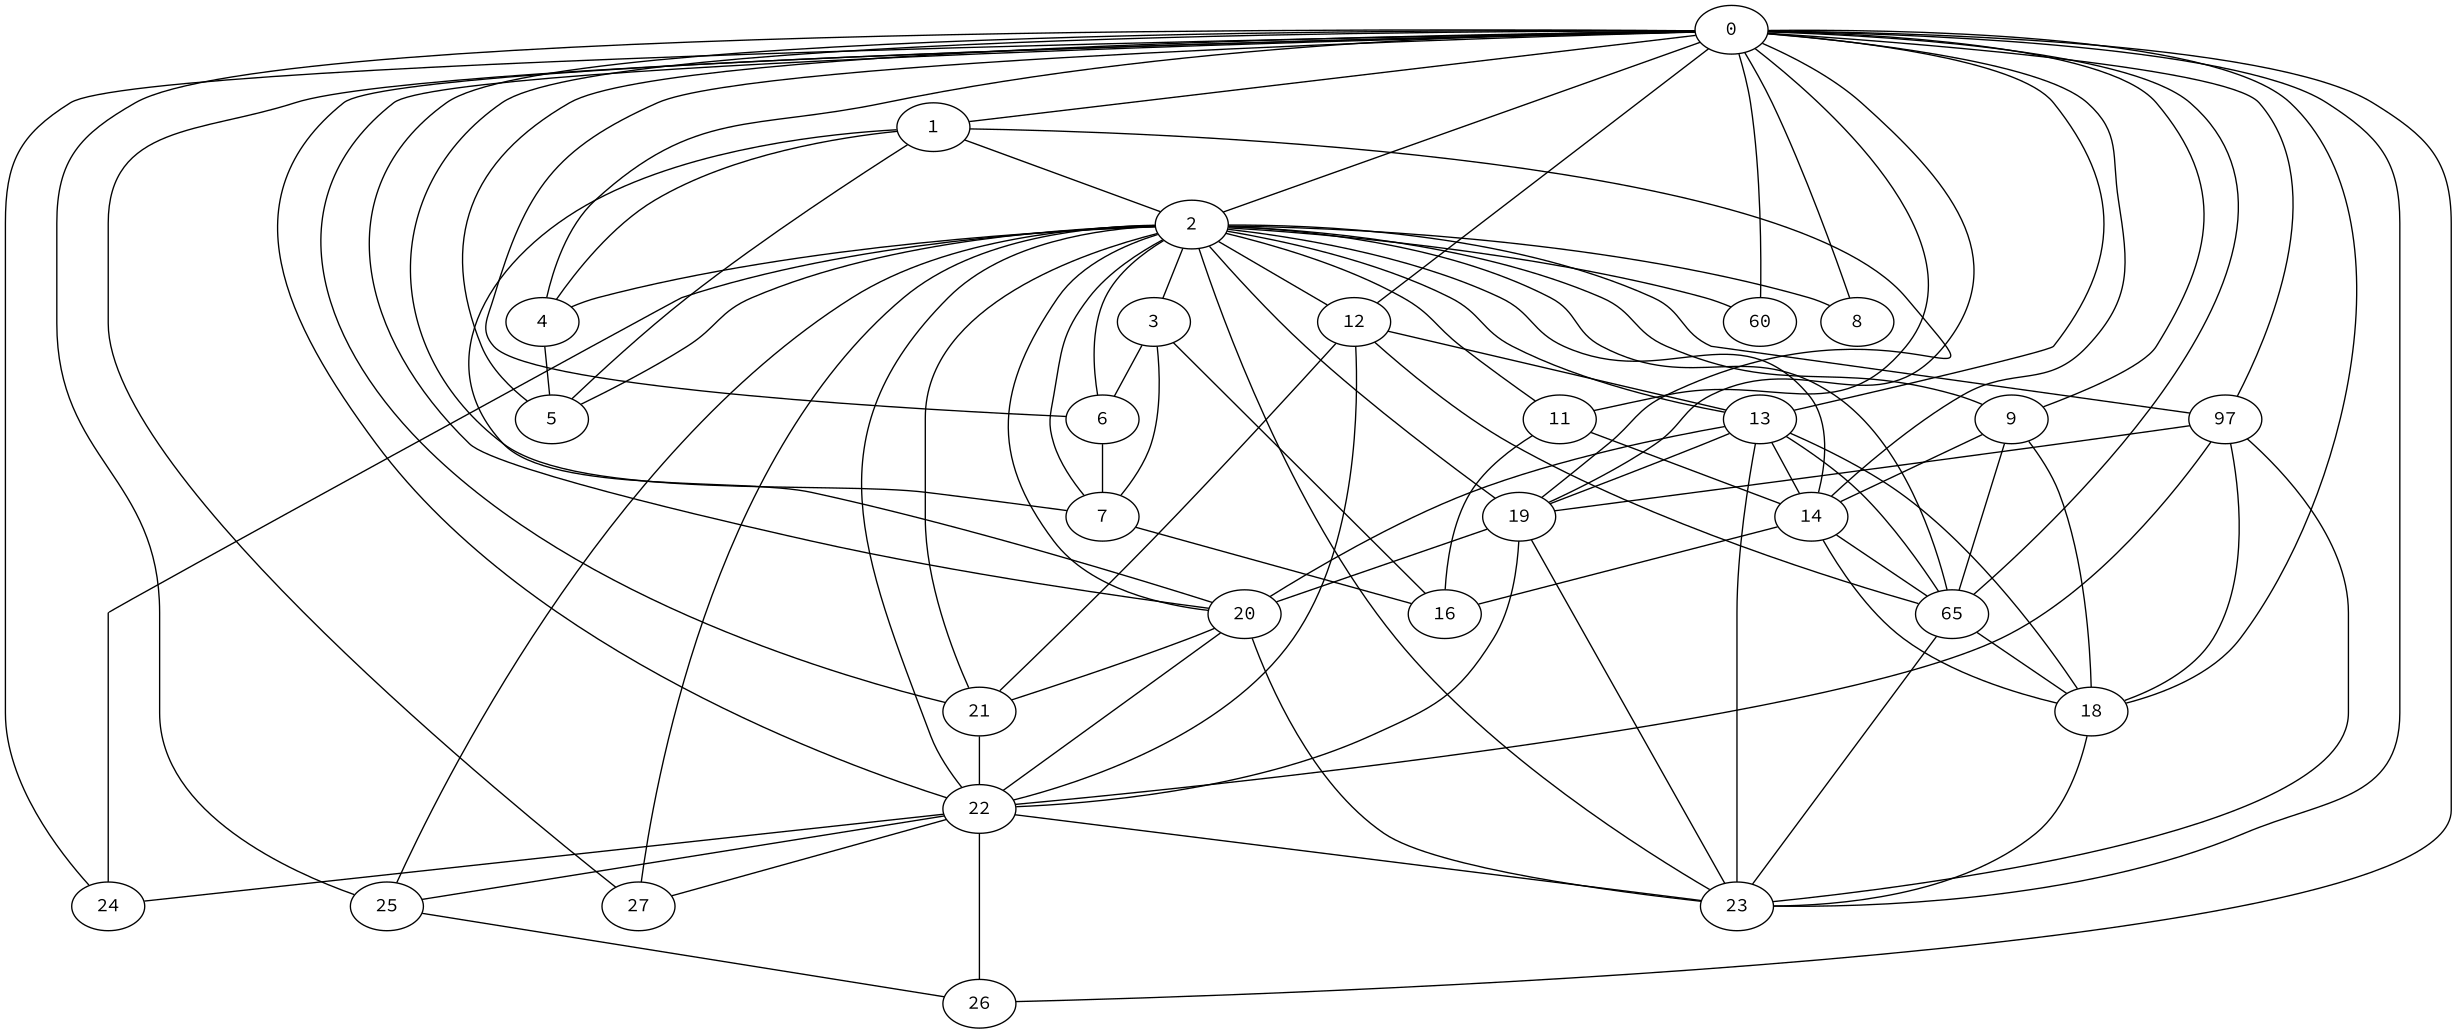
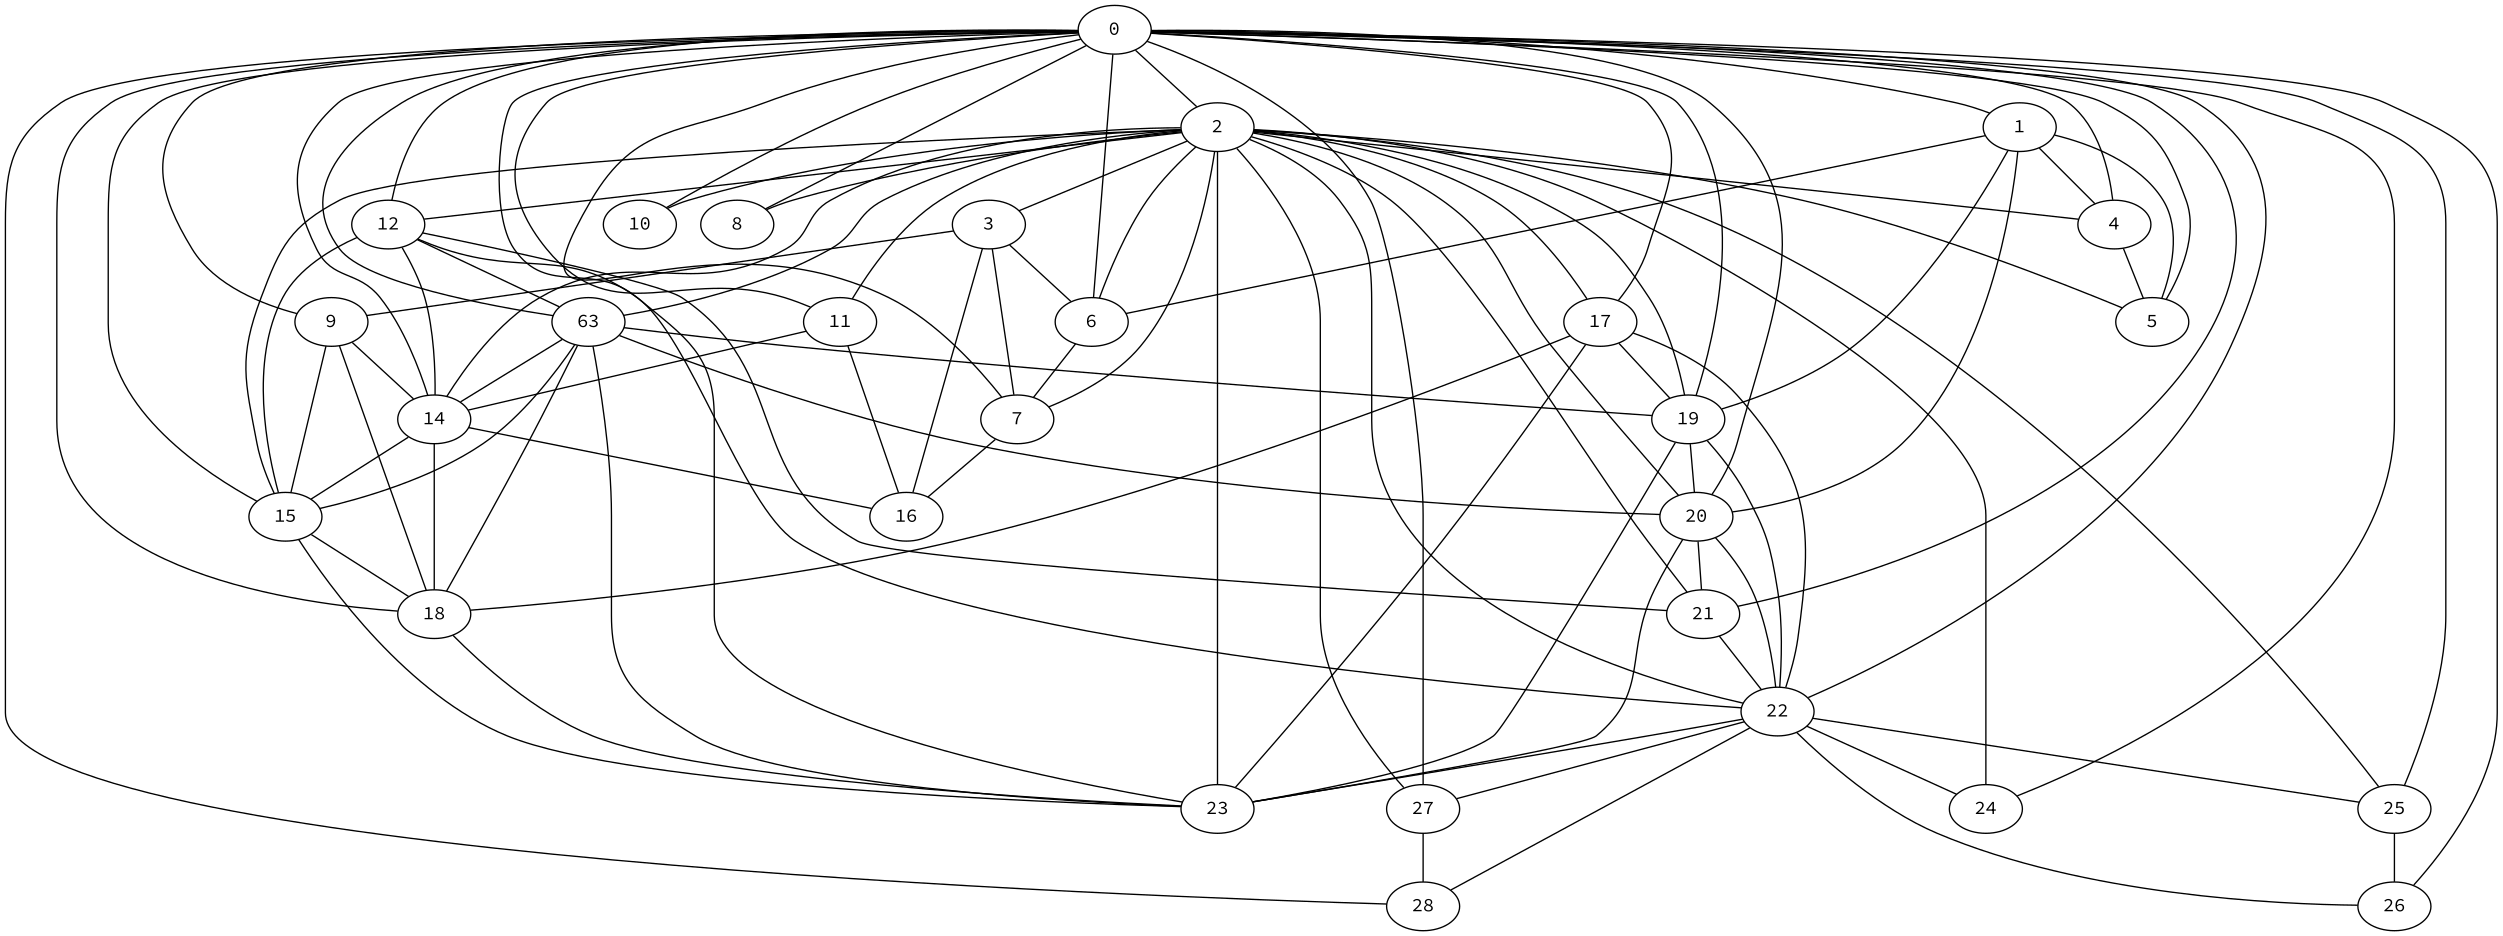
(1063, 176) -> (1556, 225)
(1612, 303) -> (514, 294)
none -> (429, 319)
(1760, 322) -> (640, 225)
(1760, 419) -> (588, 322)
(2225, 419) -> (1600, 322)
(1952, 614) -> (285, 517)
none -> (1423, 906)
